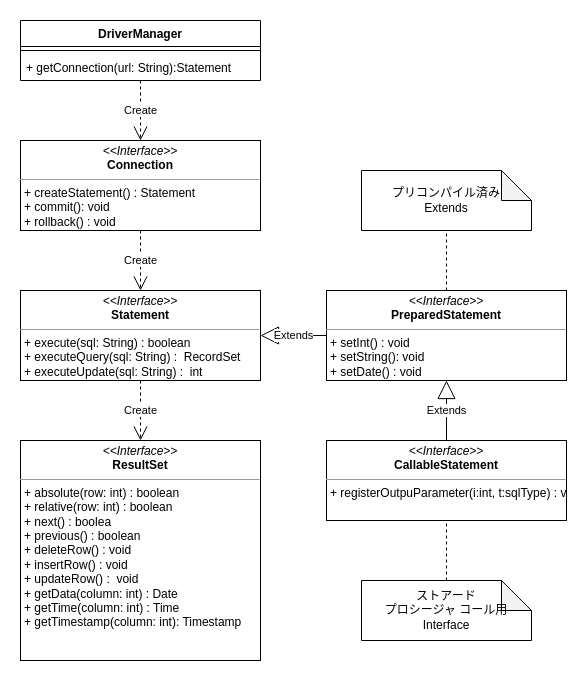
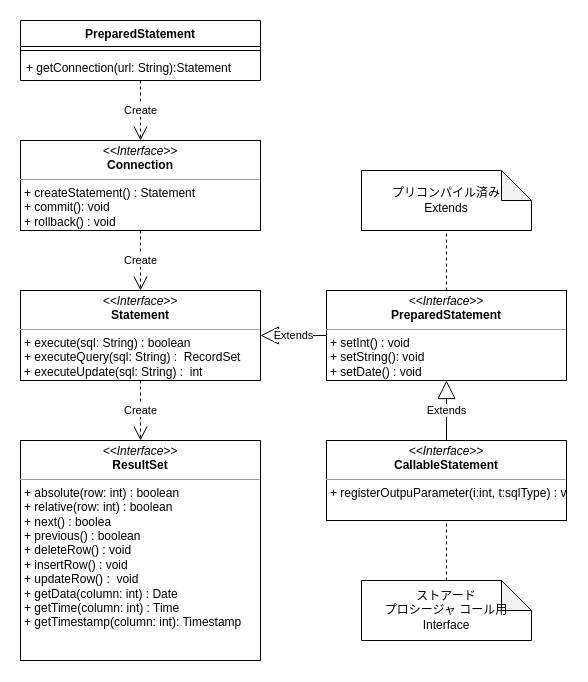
(140, 34) -> (140, 34)
